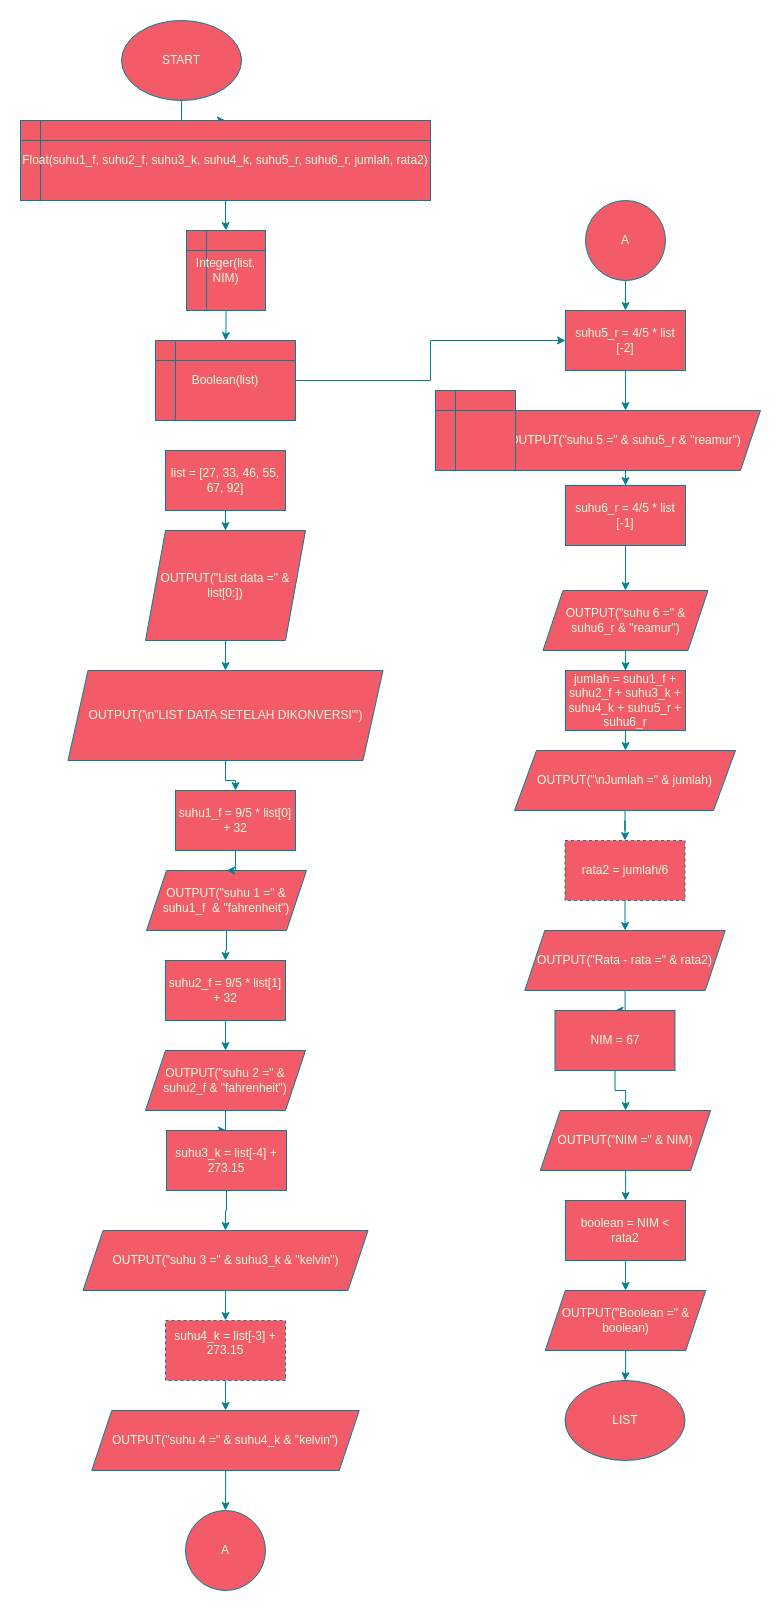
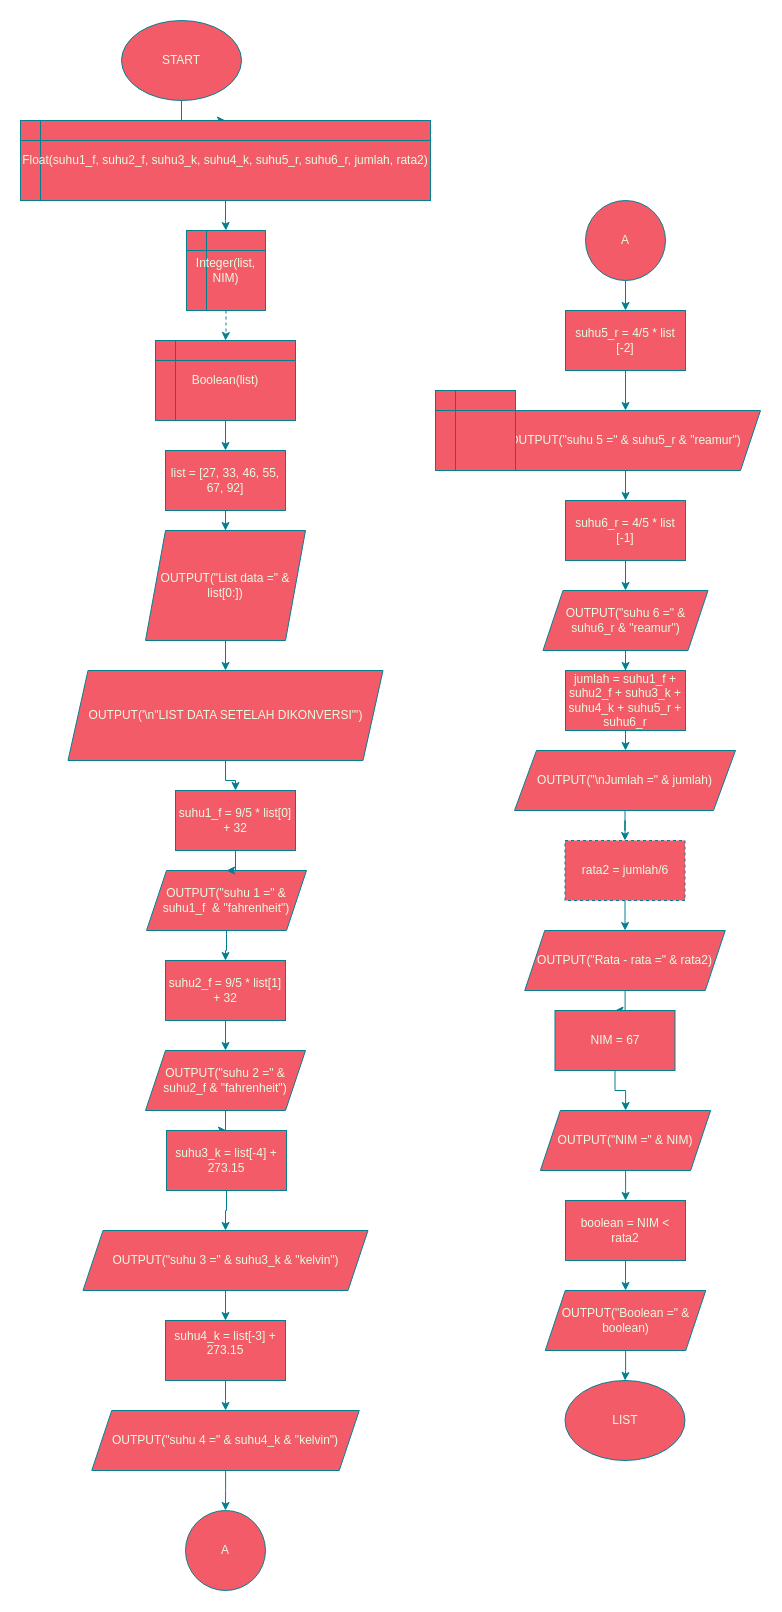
(226, 323) -> (226, 323)
(431, 365) -> (226, 440)
(626, 516) -> (626, 531)
(226, 1351) -> (226, 1351)
